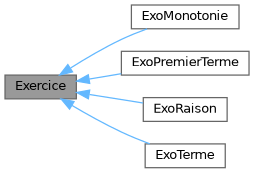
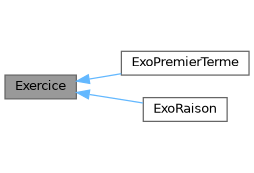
(185, 17) -> none
(185, 156) -> none
